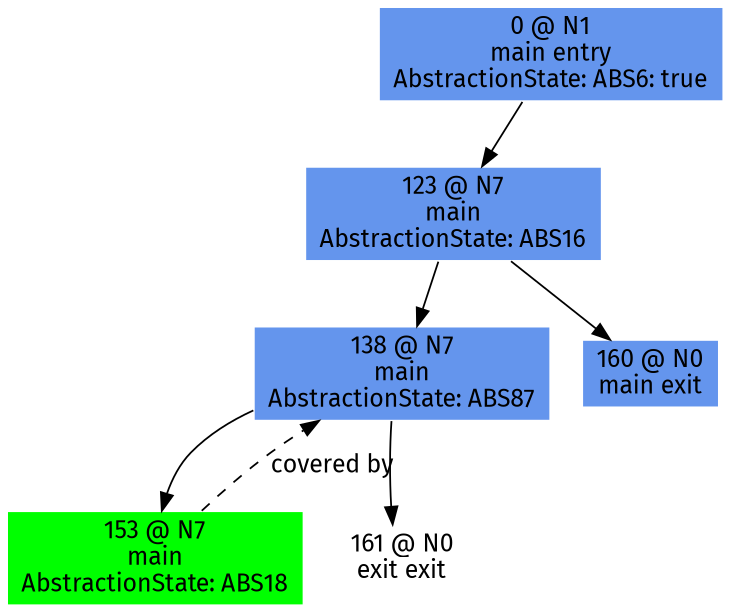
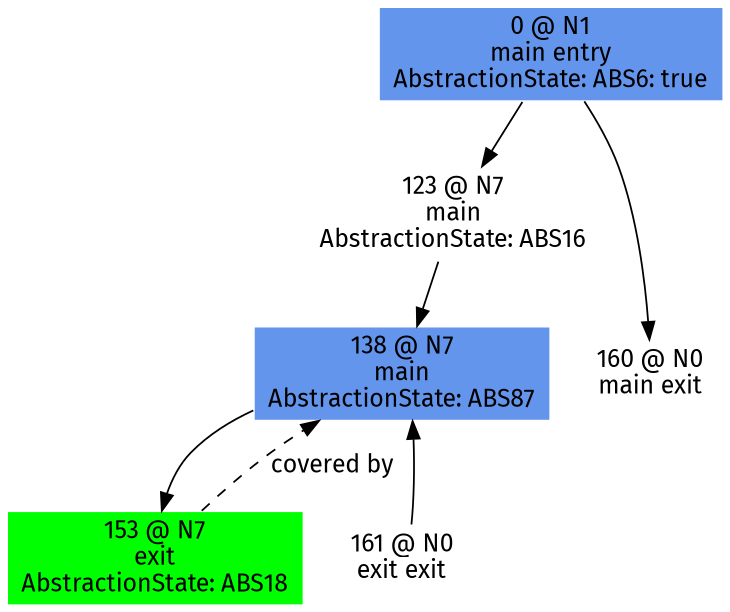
(454, 214) -> (454, 214)
(554, 295) -> (631, 207)
(651, 374) -> (651, 374)
(390, 464) -> (414, 482)
(155, 558) -> (155, 558)
